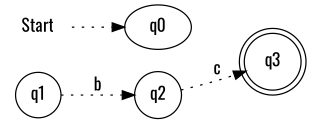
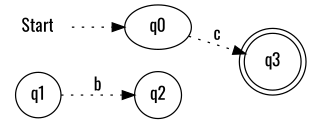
(208, 83) -> (211, 43)
